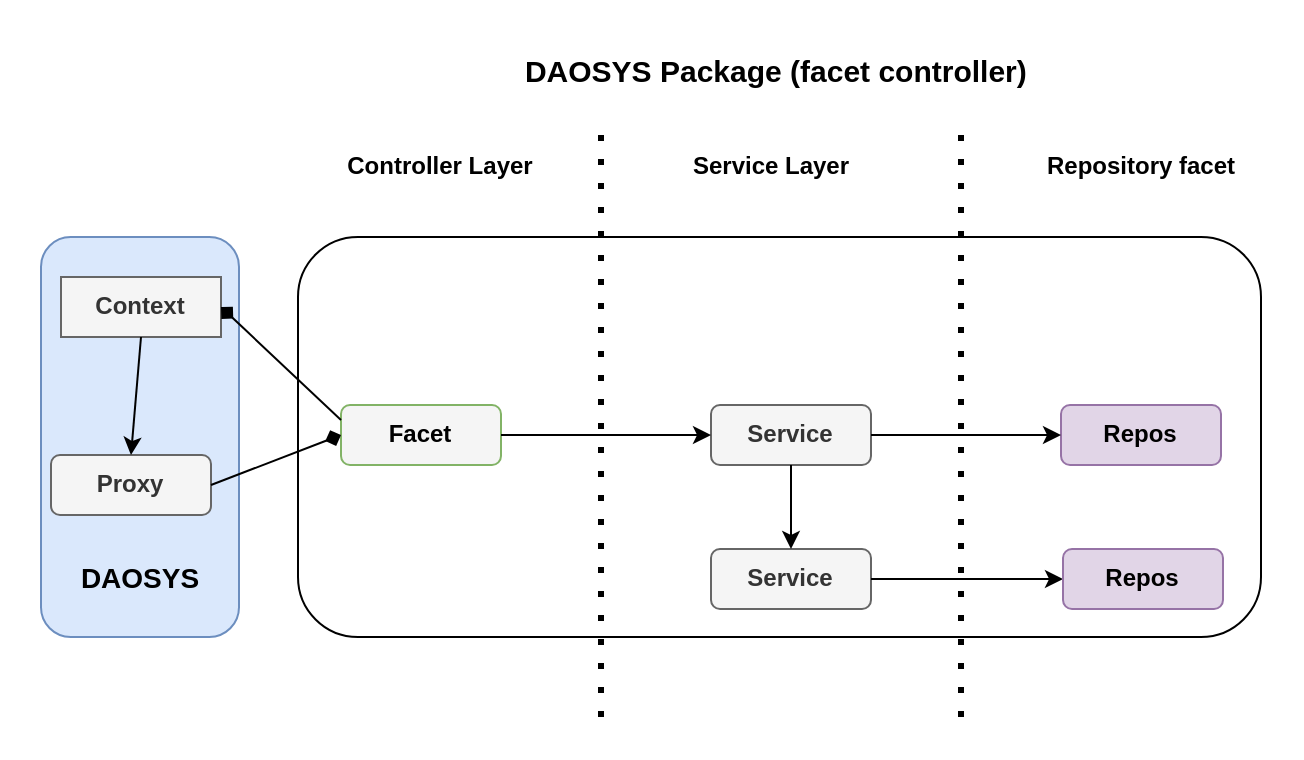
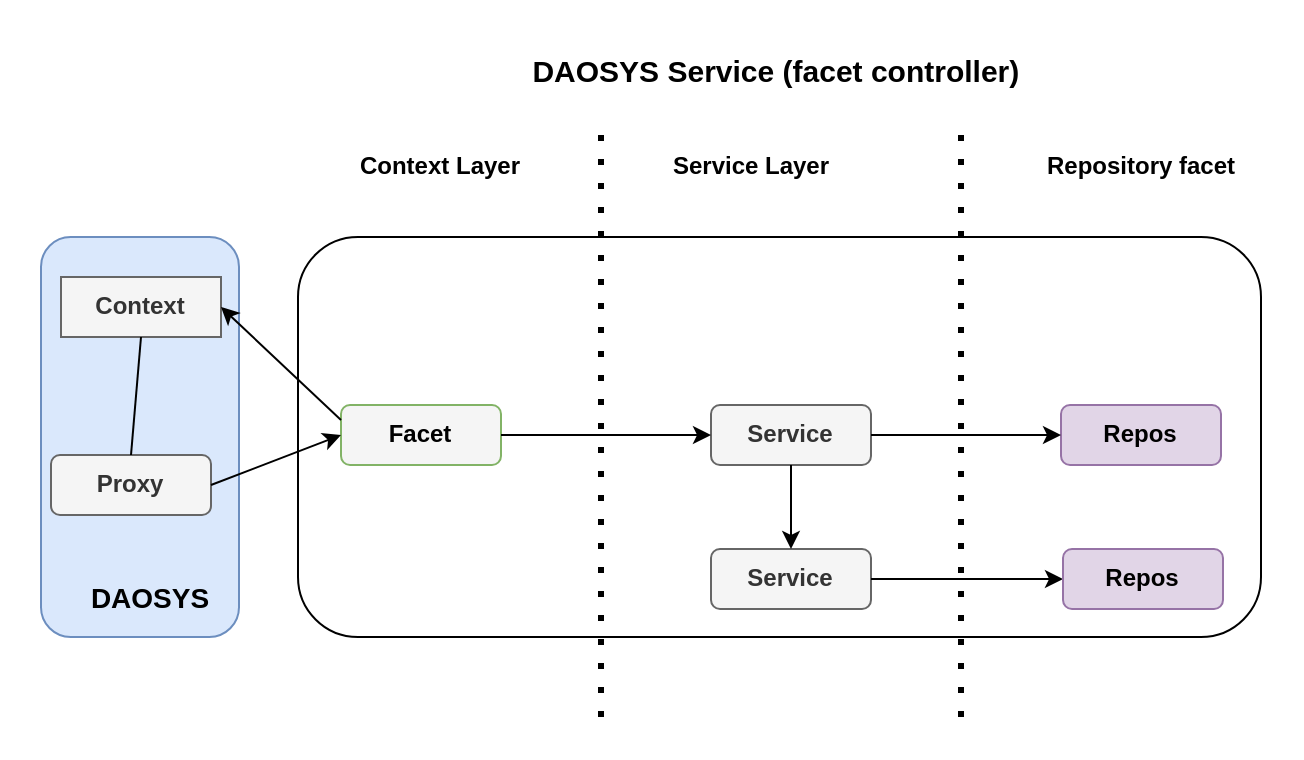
(781, 71) -> (781, 71)
(441, 167) -> (441, 167)
(772, 167) -> (752, 167)
(233, 318) -> (232, 317)
(132, 440) -> (132, 445)
(326, 441) -> (326, 441)
(141, 579) -> (151, 599)
